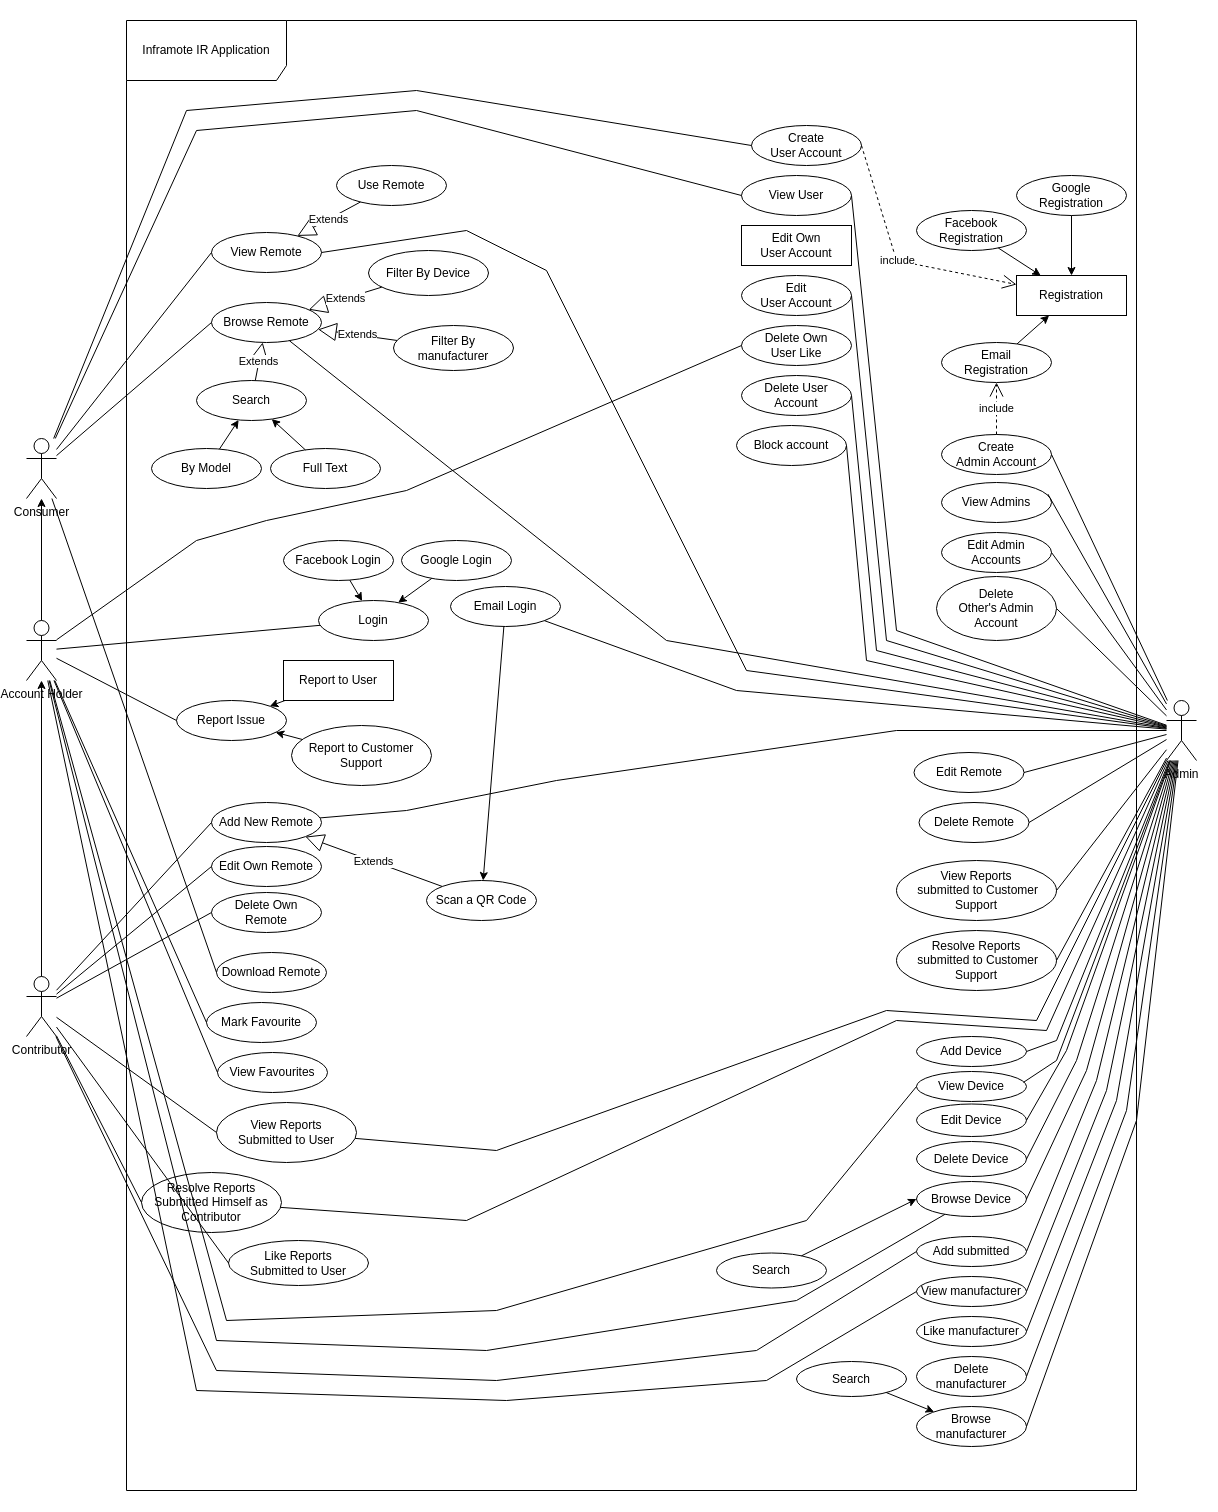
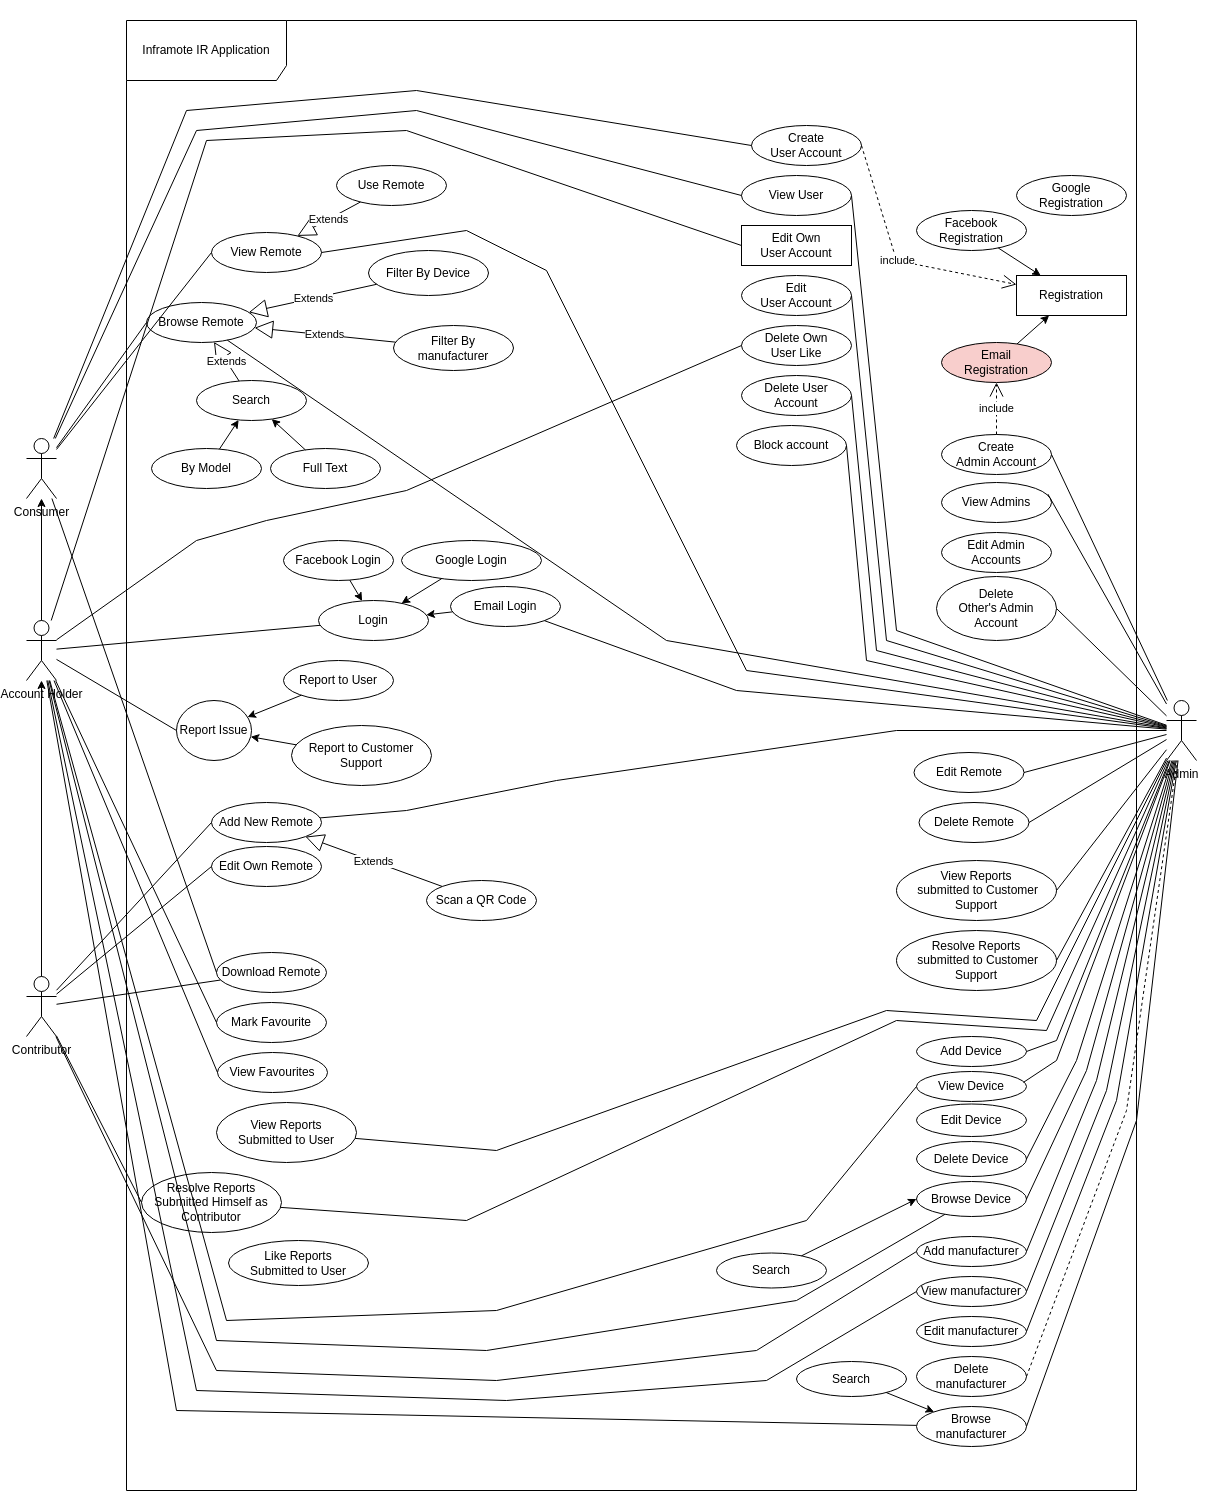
none -> (382, 132)
(1072, 242) -> none
(267, 323) -> (202, 323)
(997, 363) -> (997, 363)
(457, 561) -> (472, 561)
(1109, 631) -> none
(339, 681) -> (339, 681)
(232, 721) -> (214, 731)
(494, 750) -> (443, 613)
(267, 913) -> none
(134, 955) -> none
(1087, 994) -> none
(262, 1023) -> (272, 1023)
(89, 1072) -> (138, 992)
(174, 1102) -> none
(1086, 1217) -> (1086, 1217)
(972, 1252) -> (972, 1252)
(972, 1332) -> (972, 1332)
none -> (452, 1416)
